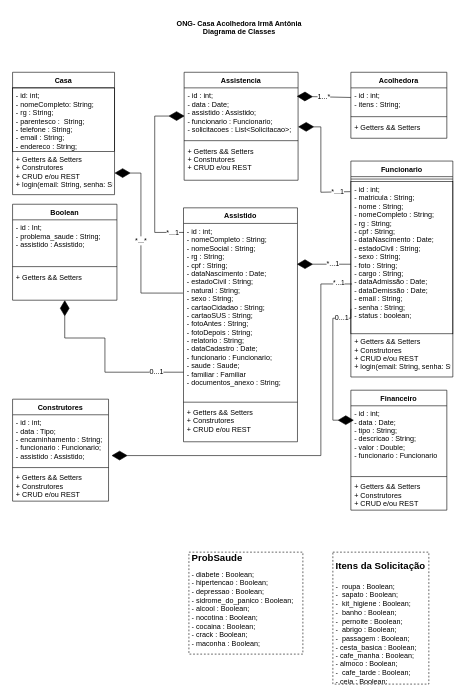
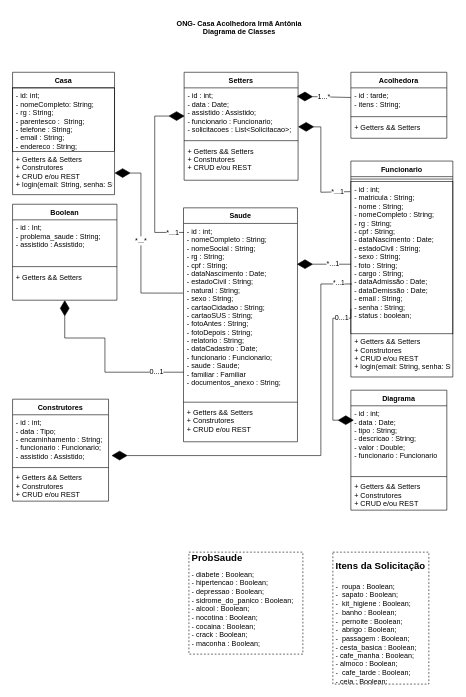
(241, 80) -> (241, 80)
(370, 96) -> (375, 96)
(240, 216) -> (240, 216)
(398, 398) -> (398, 398)
